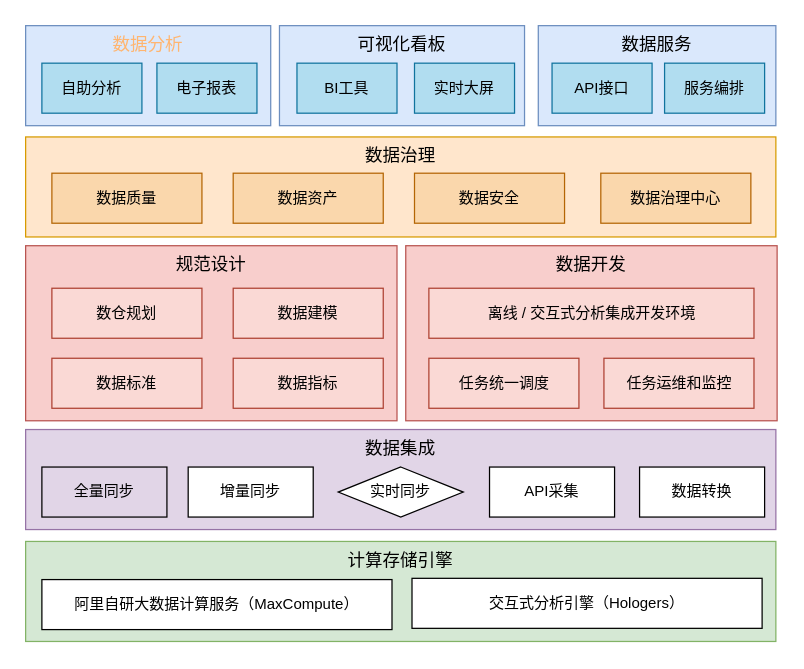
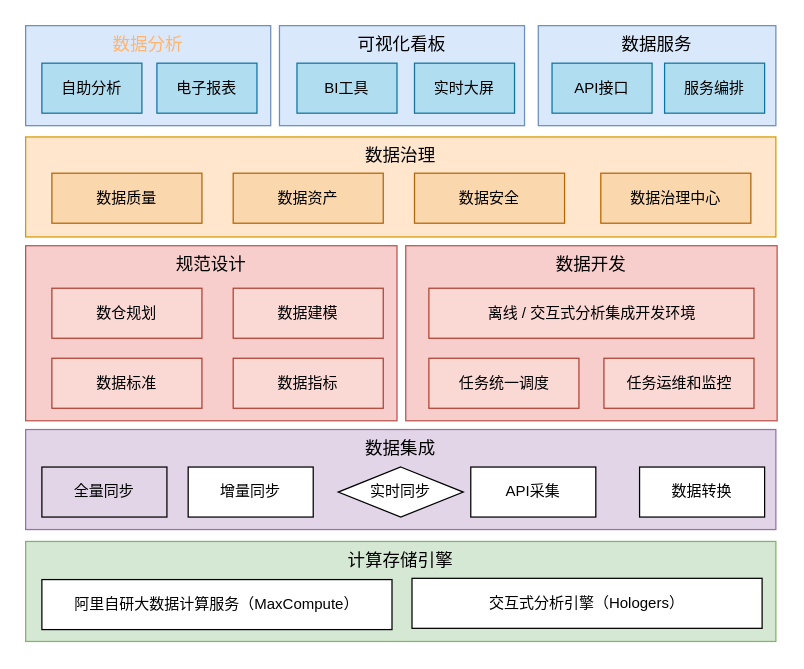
(552, 492) -> (533, 492)
